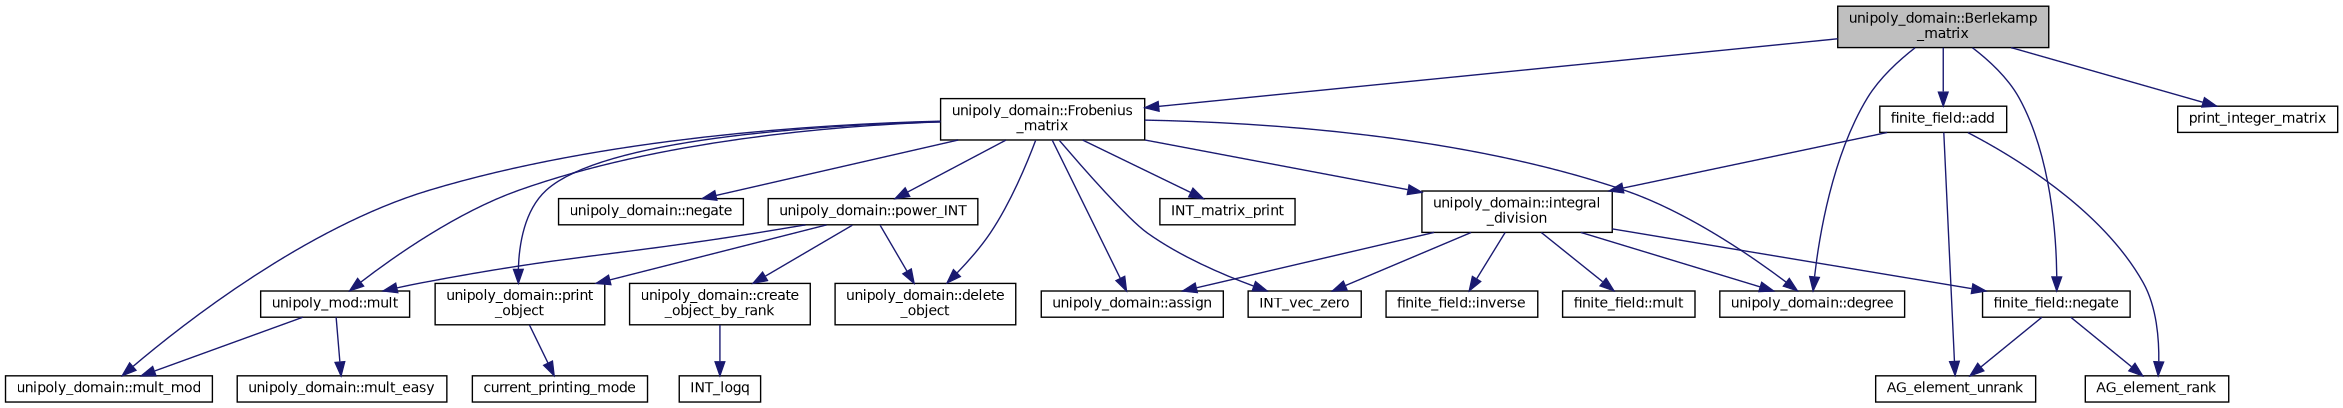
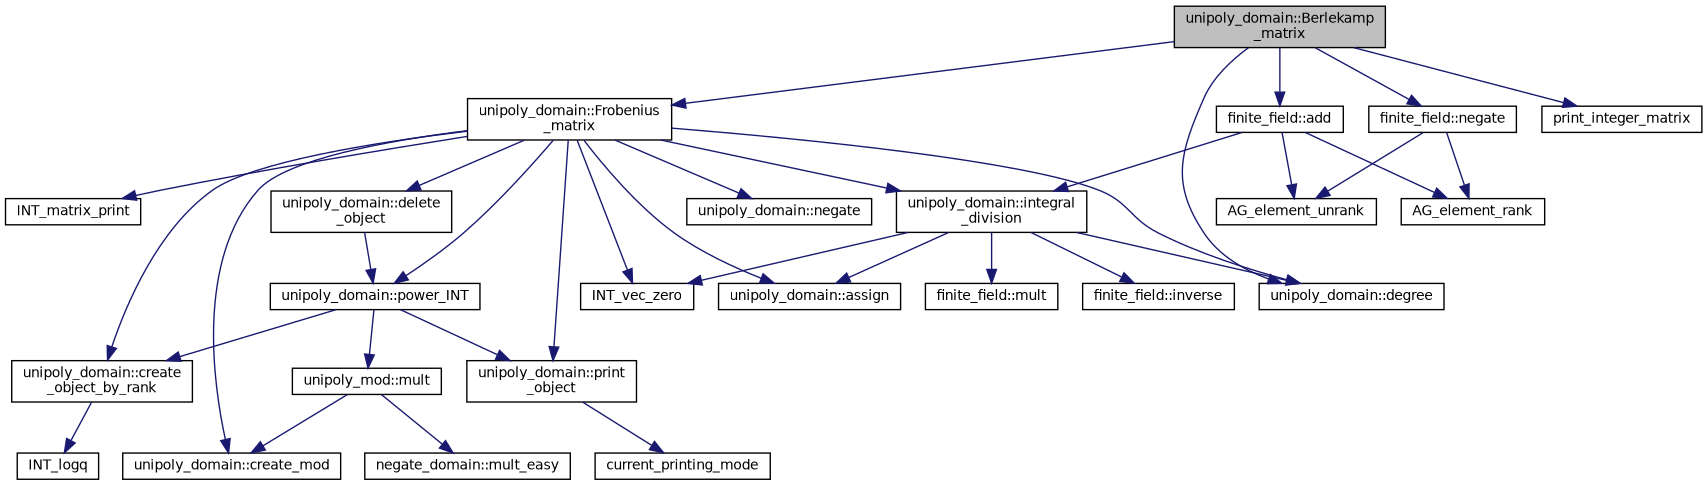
(534, 186) -> (215, 189)
(894, 248) -> (368, 251)
(1792, 259) -> none
(109, 389) -> (232, 466)
(342, 389) -> (468, 466)
